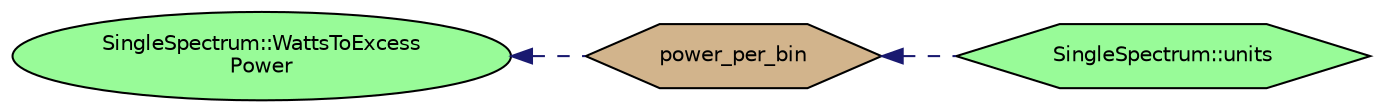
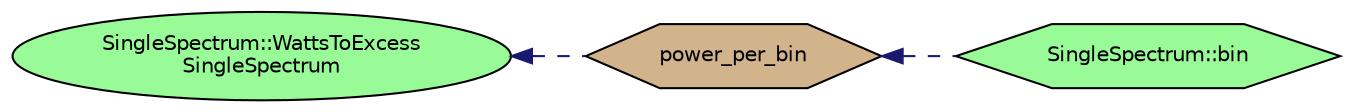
(262, 56) -> (262, 56)
(1163, 56) -> (1148, 56)
